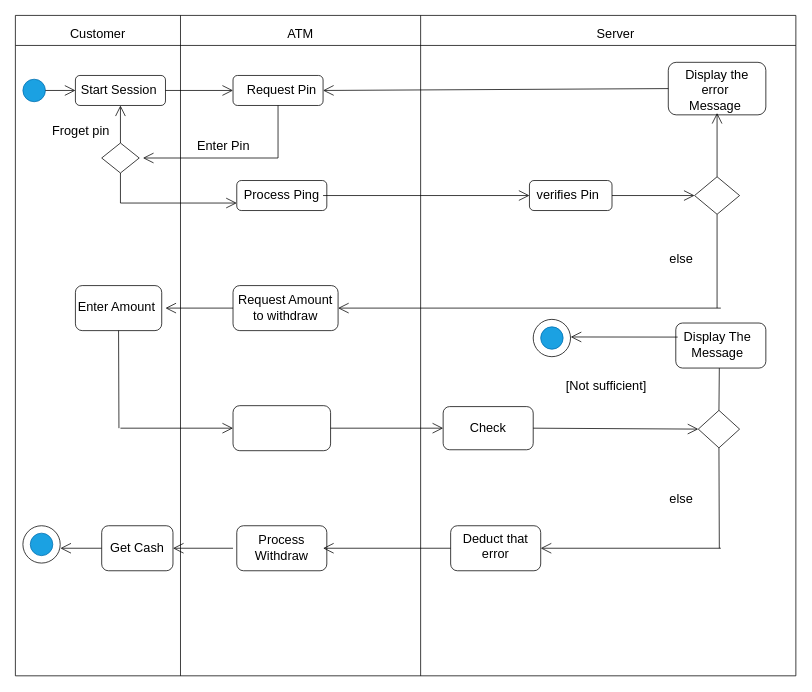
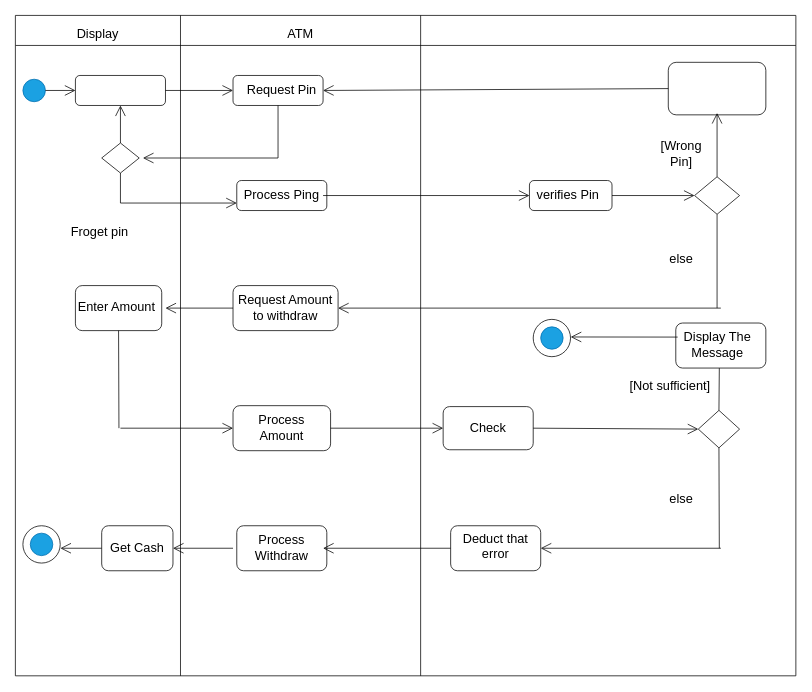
(98, 34) -> (98, 34)
(615, 34) -> none
(119, 90) -> none
(717, 90) -> none
(81, 132) -> (100, 233)
(224, 147) -> none
none -> (681, 154)
(606, 387) -> (670, 387)
none -> (282, 428)
